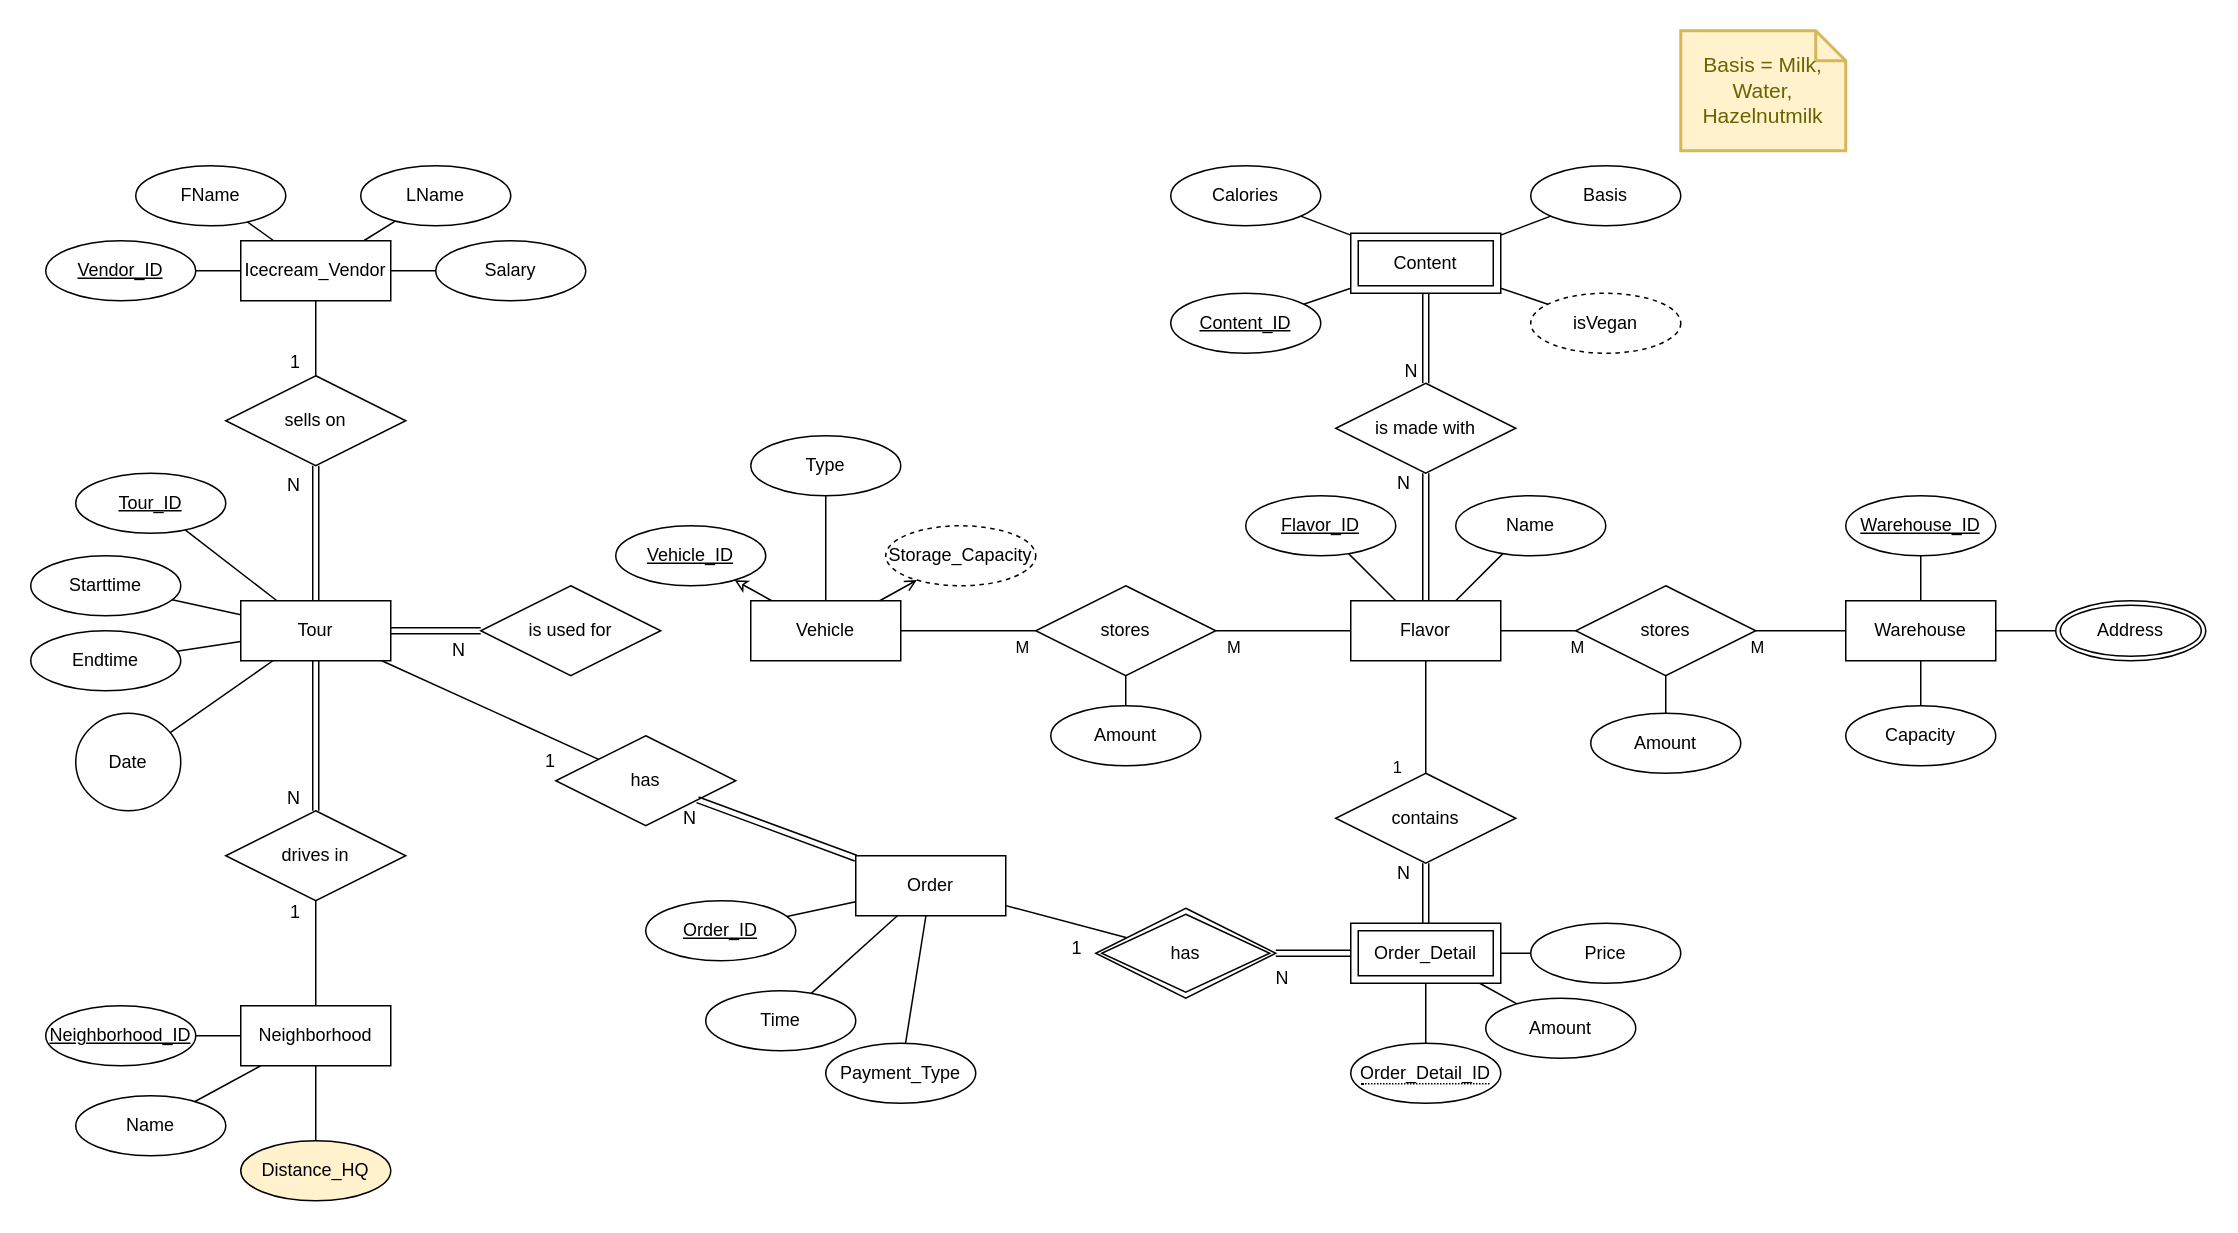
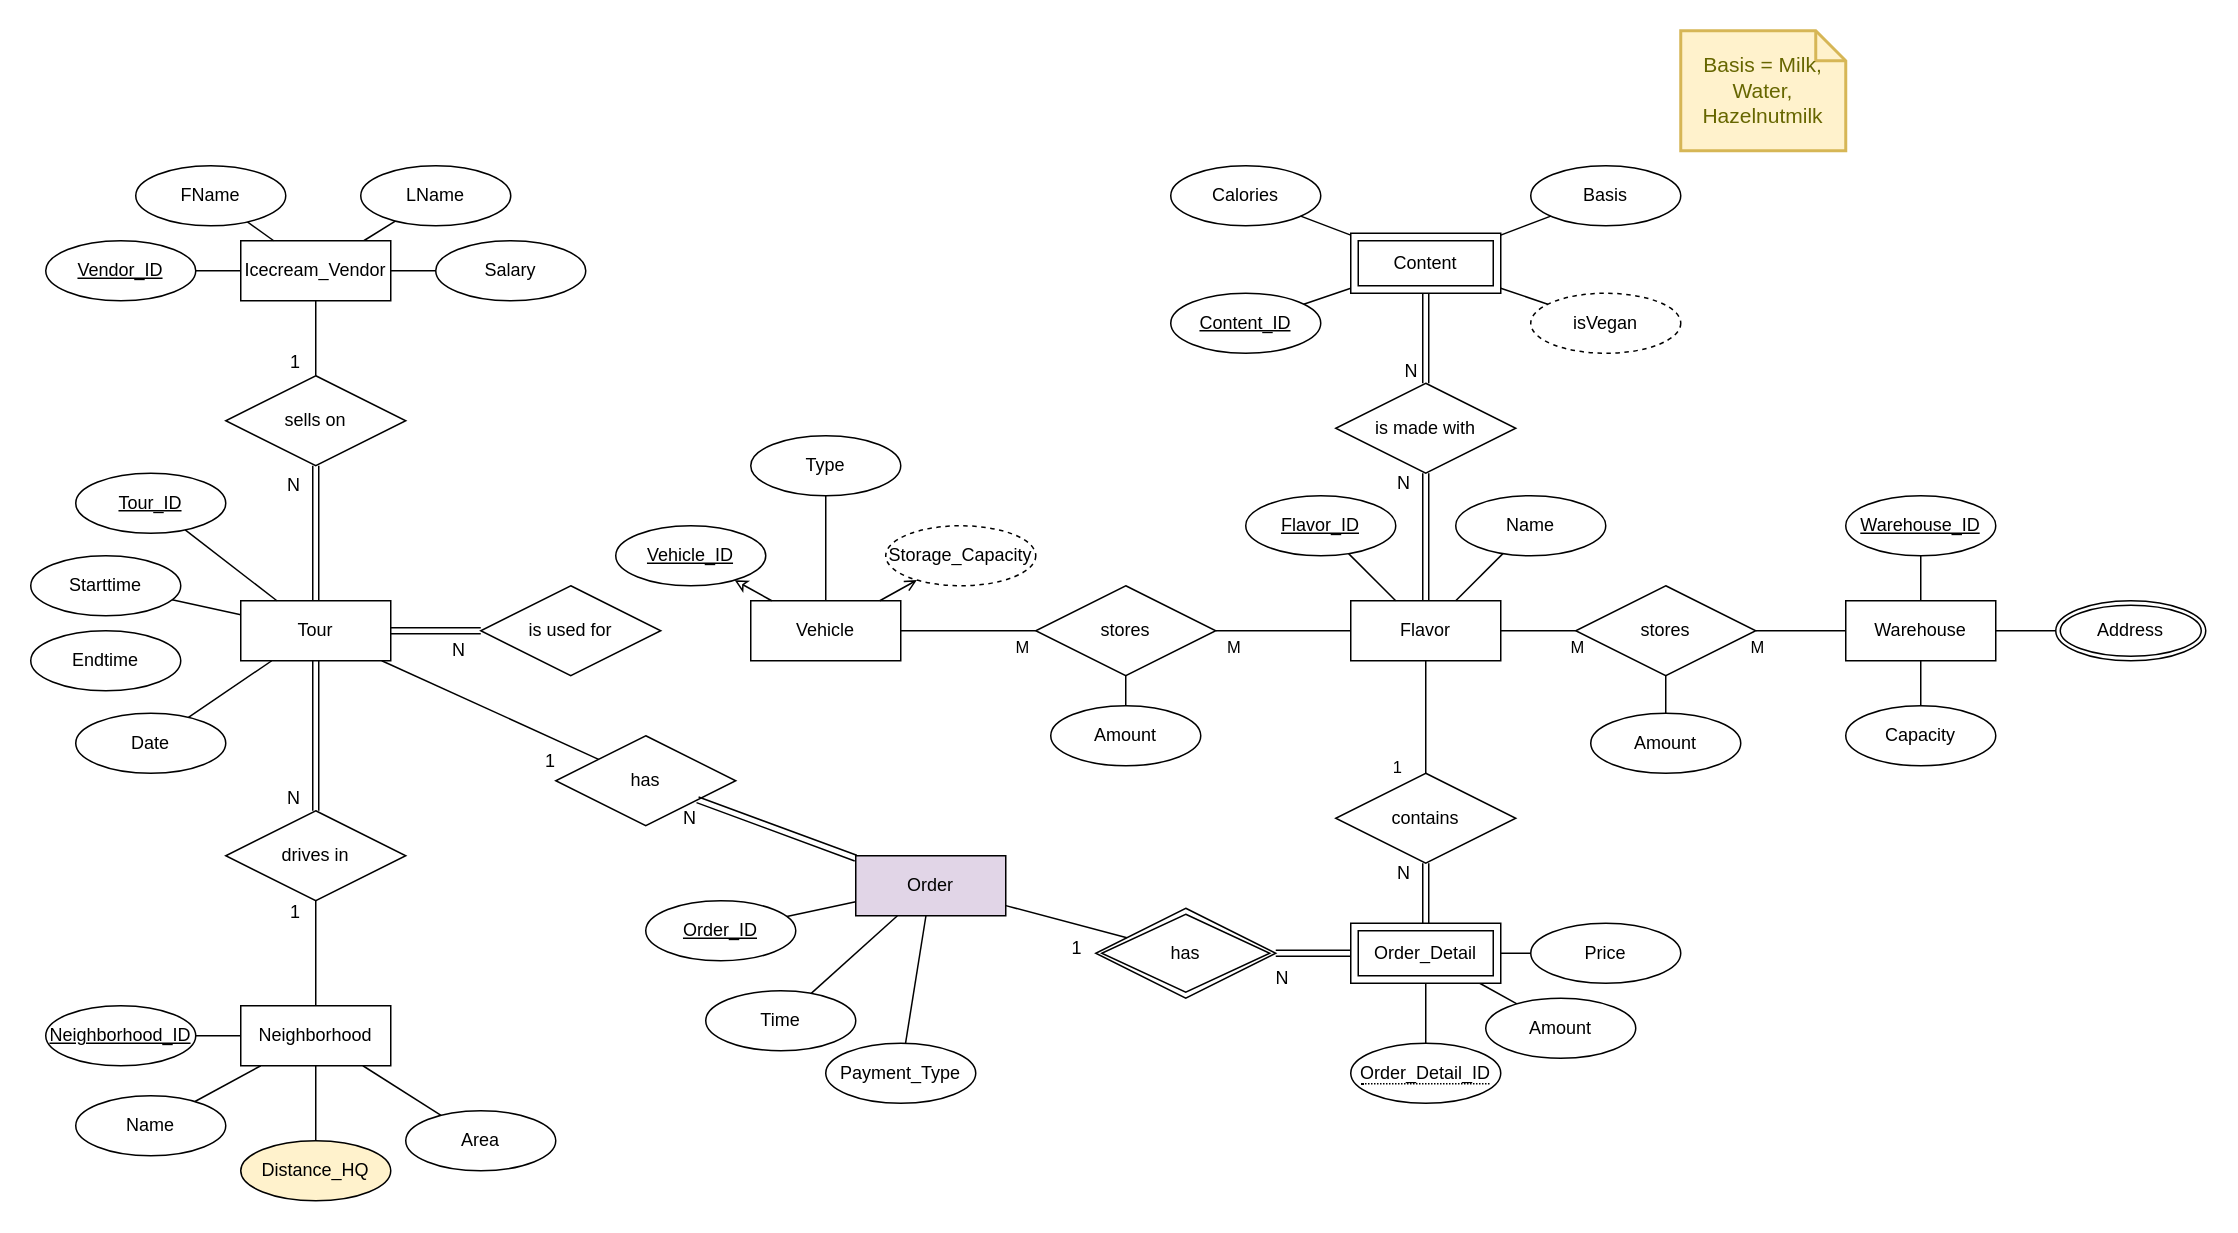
(209, 646) -> none
(128, 762) -> (151, 743)
(931, 886) -> (931, 886)
none -> (402, 1091)
none -> (481, 1141)
